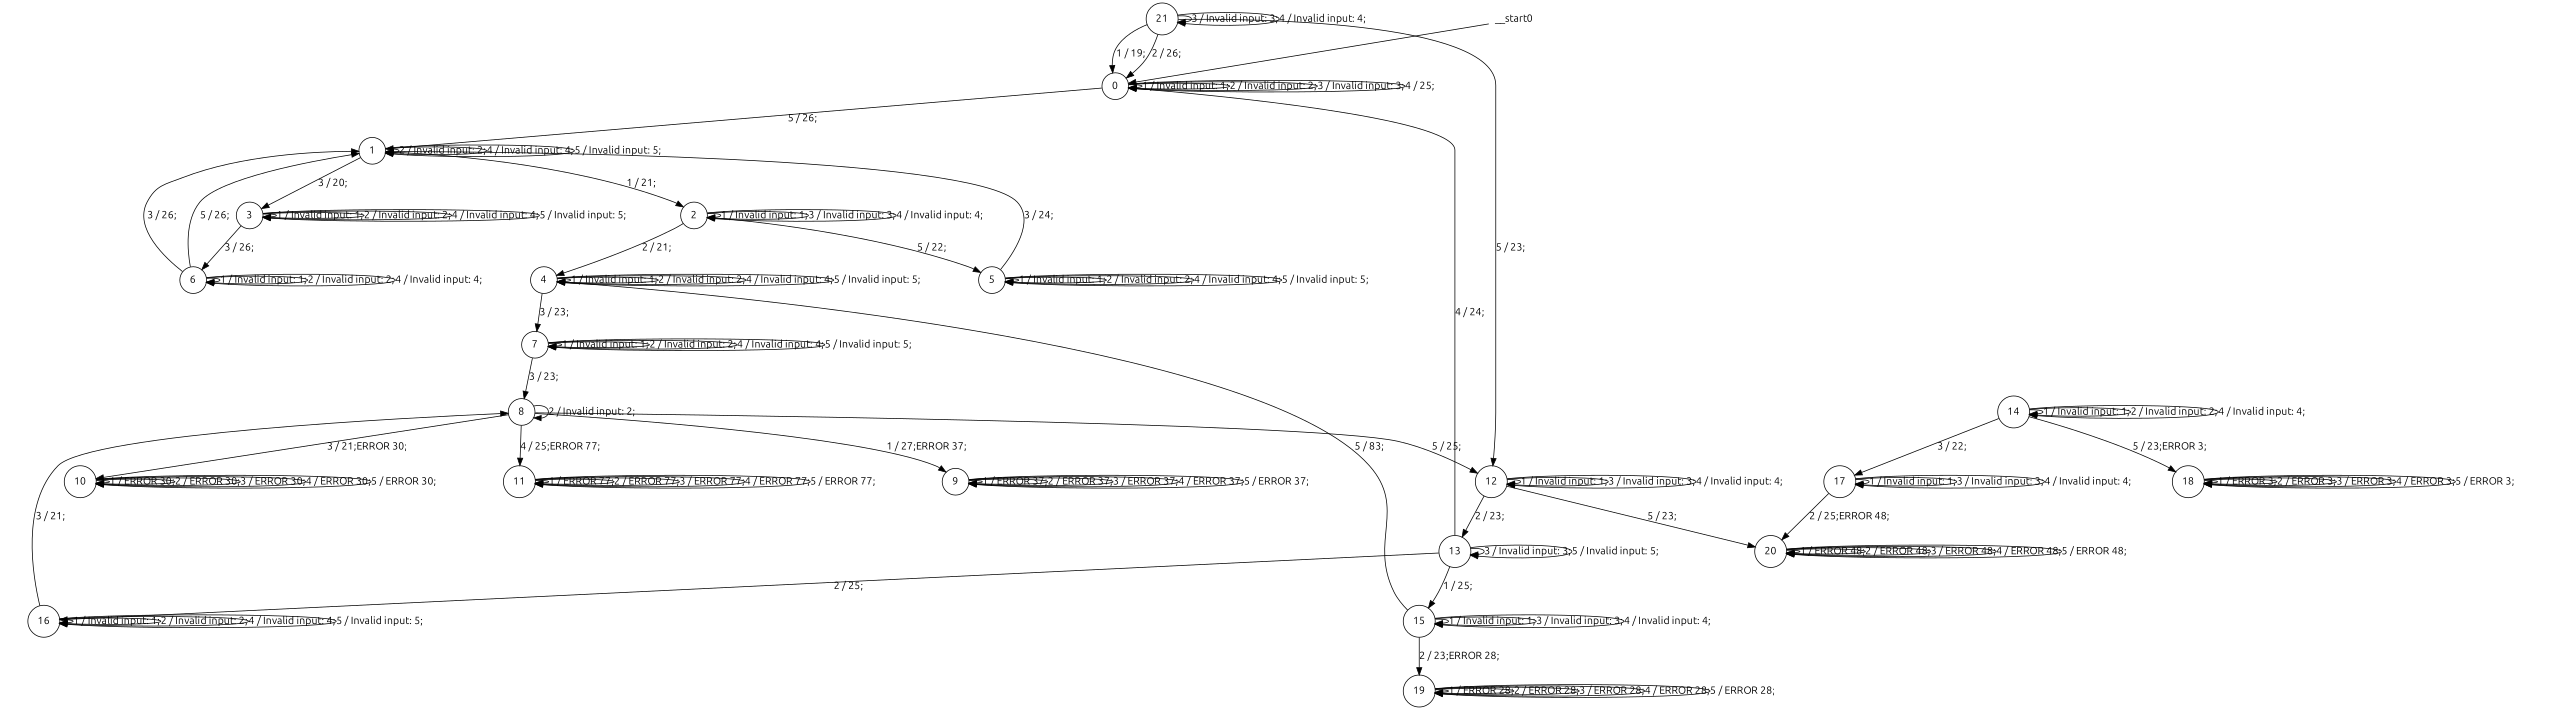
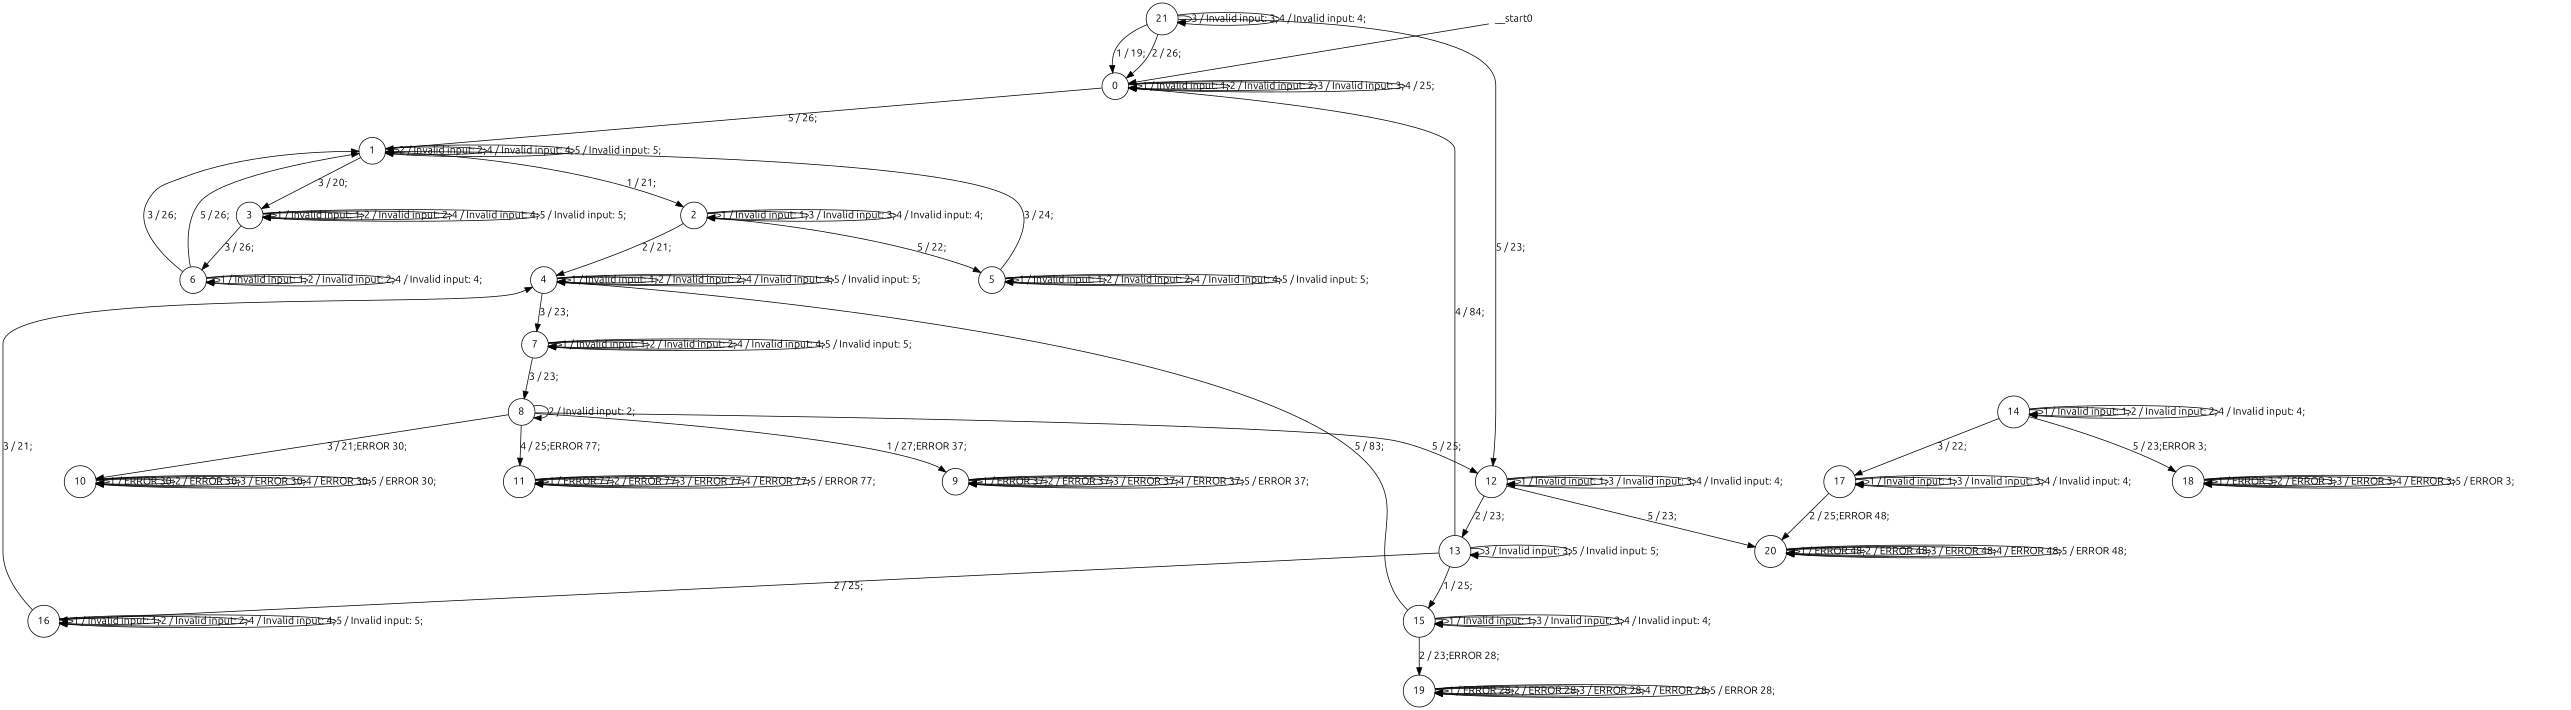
(1470, 312) -> (1470, 312)
(204, 435) -> (123, 309)
